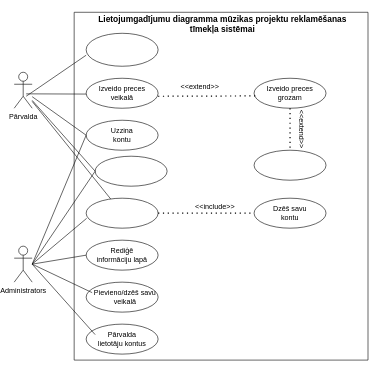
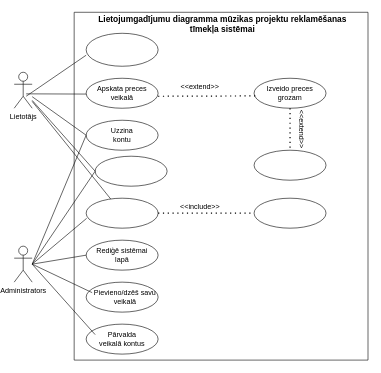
(122, 93) -> (122, 93)
(23, 117) -> (23, 117)
(215, 207) -> (200, 207)
(290, 213) -> none
(122, 255) -> (122, 255)
(122, 339) -> (122, 339)
